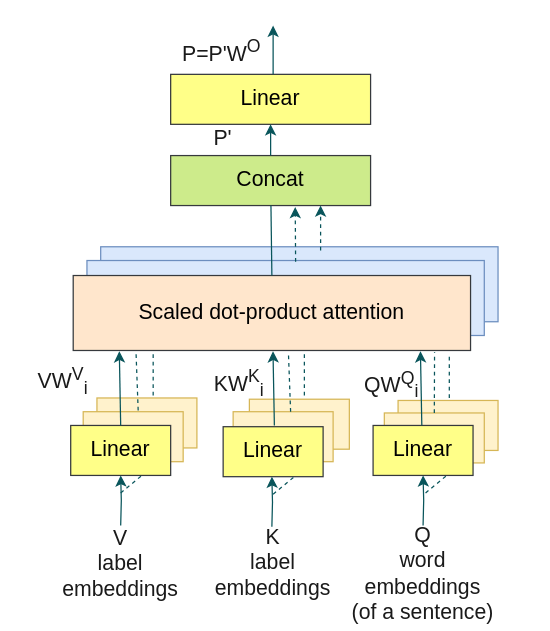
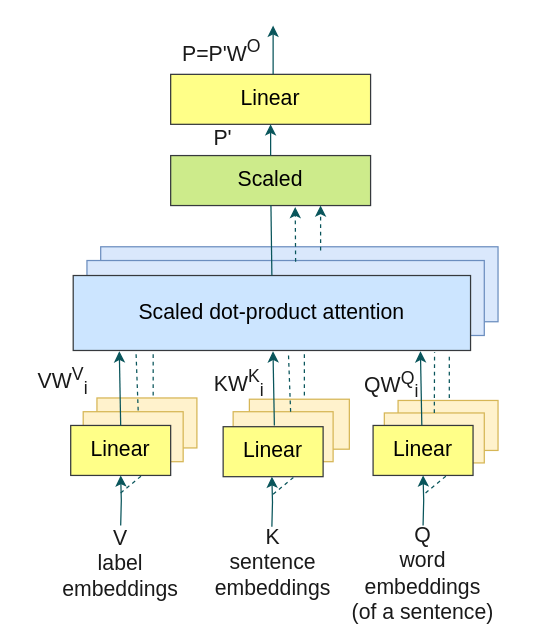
(271, 181) -> (271, 181)
(272, 313) -> (272, 313)
(273, 563) -> (273, 563)
